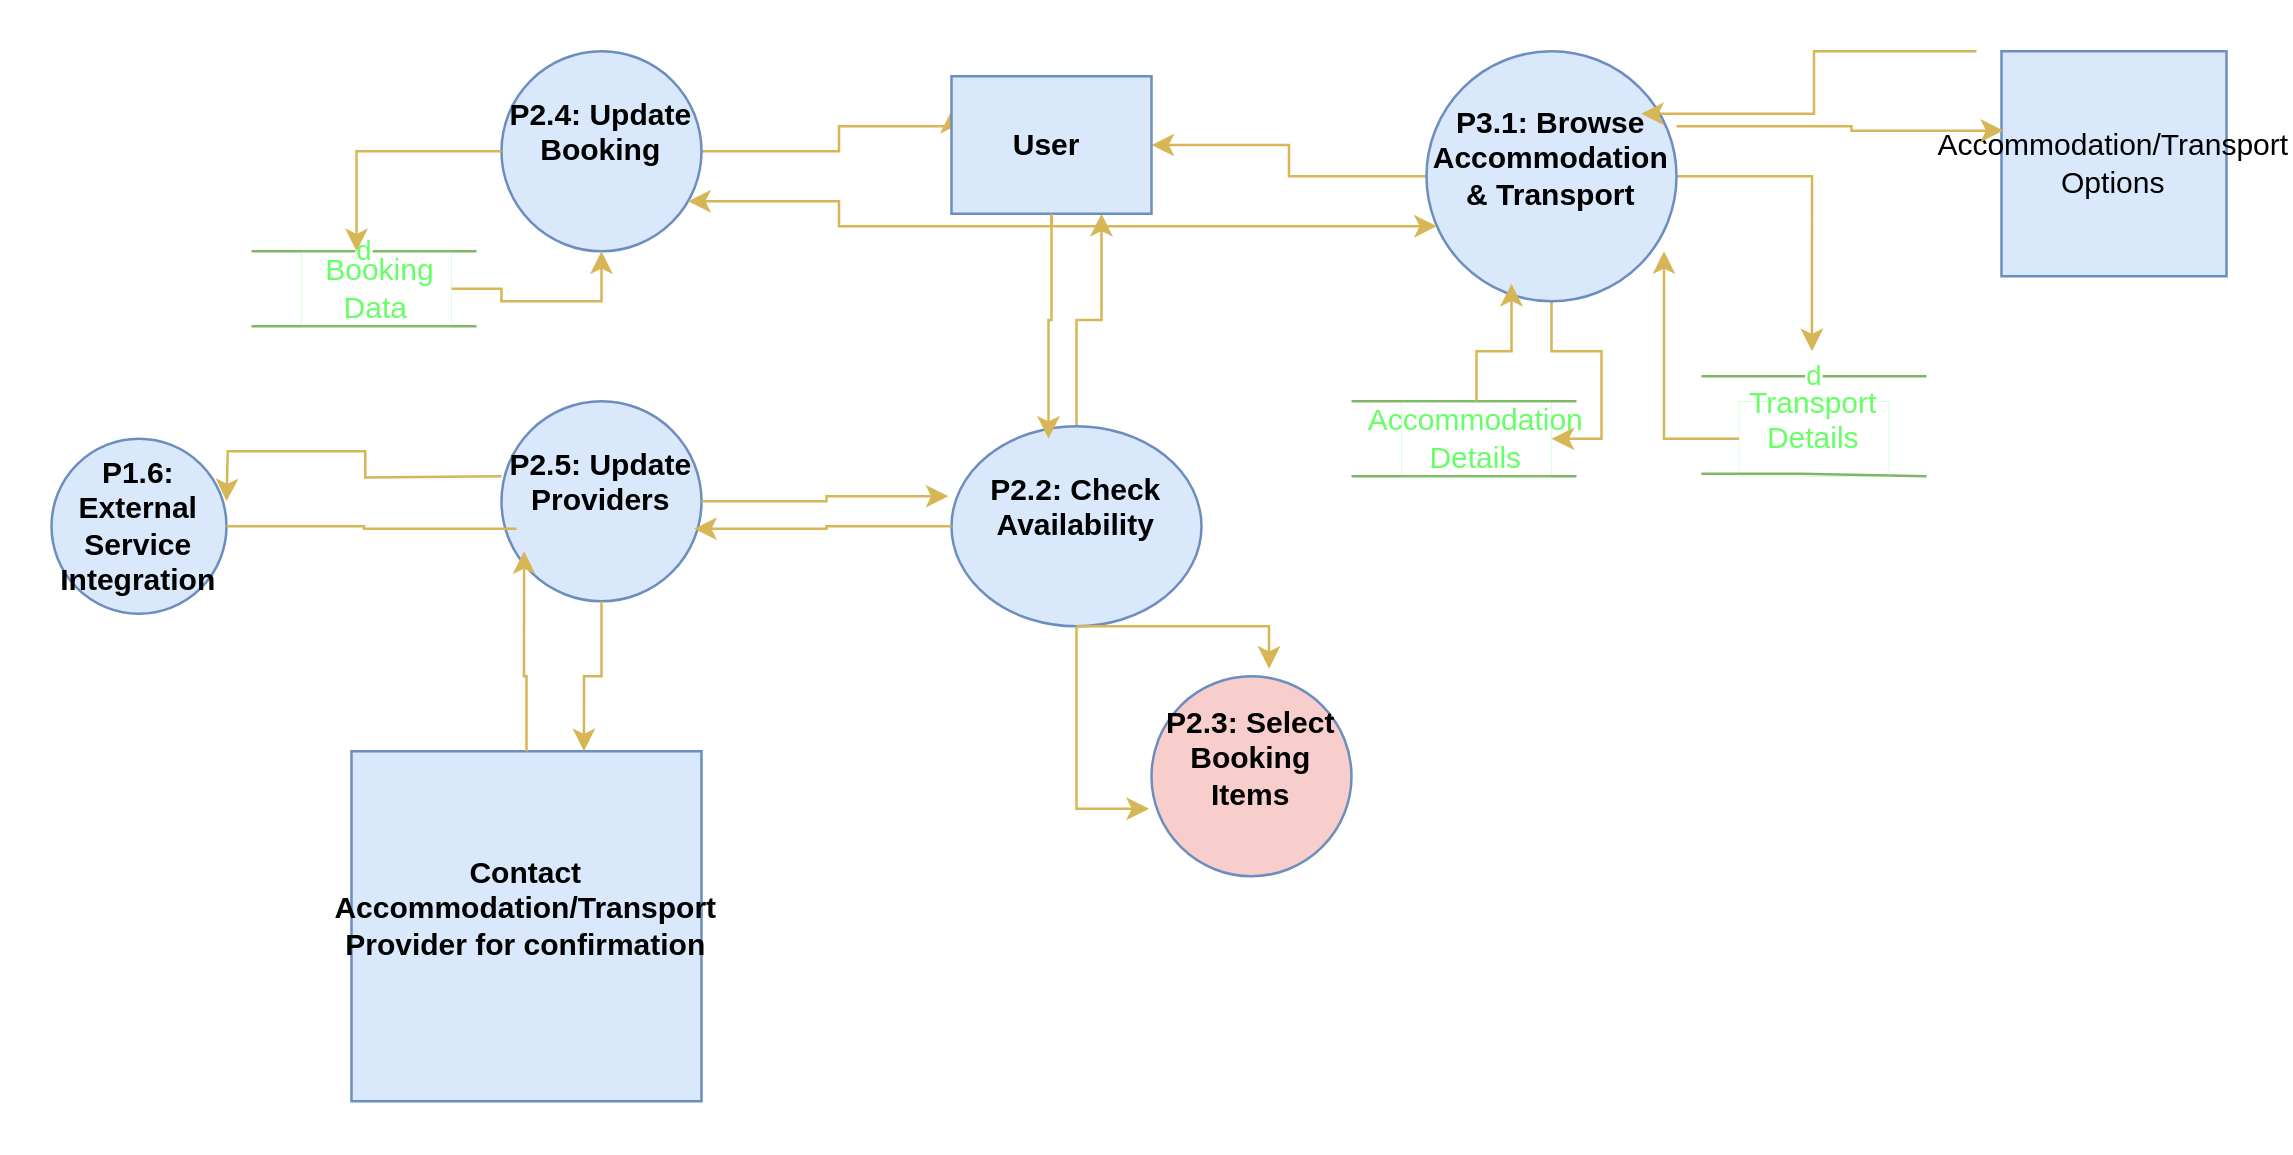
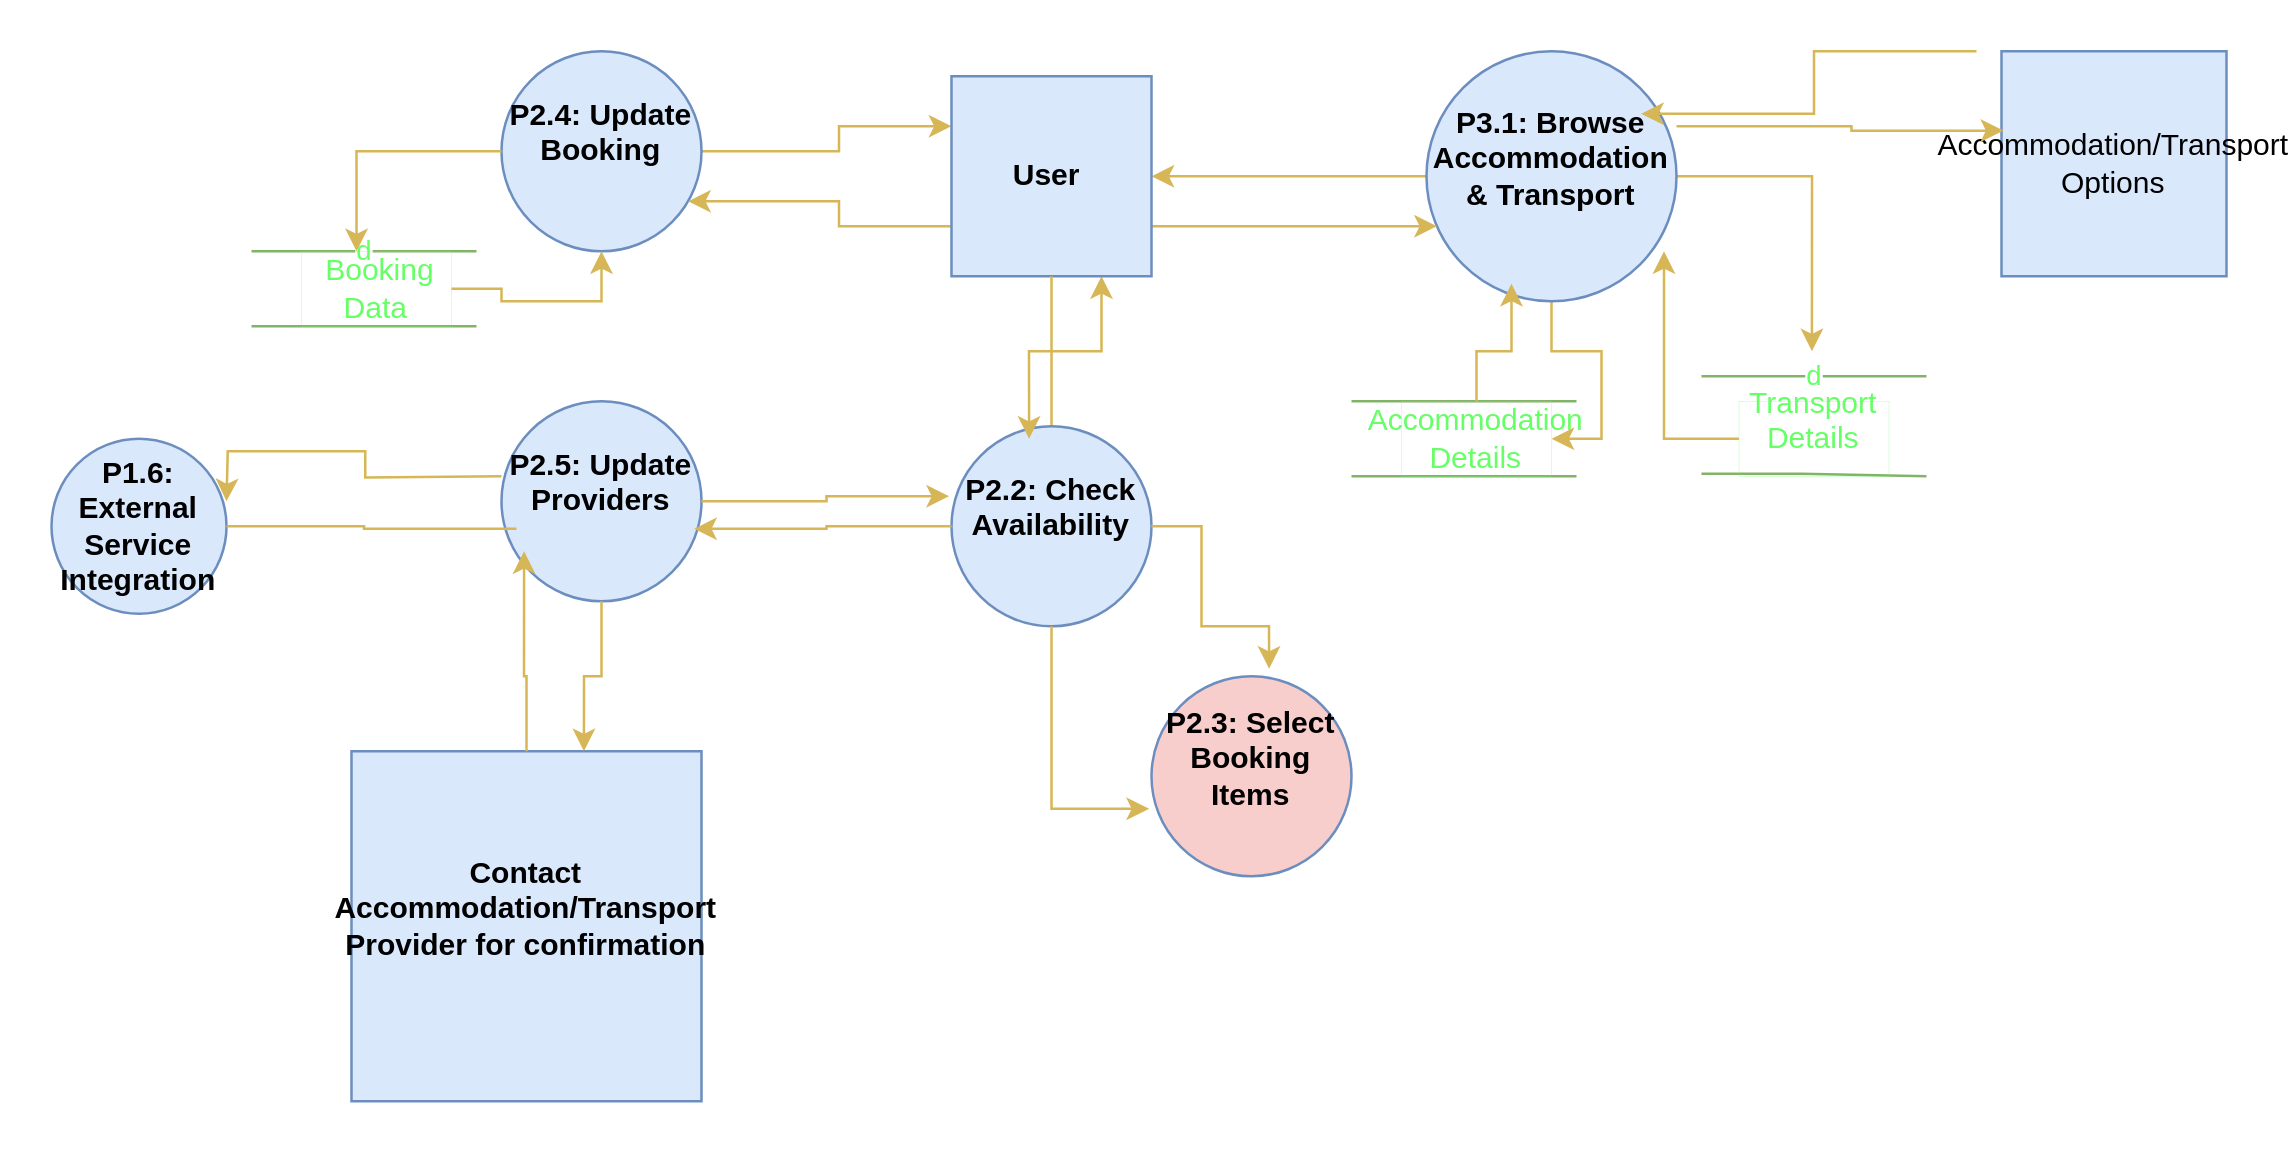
(1051, 145) -> (1051, 176)
(1076, 526) -> (1051, 526)
